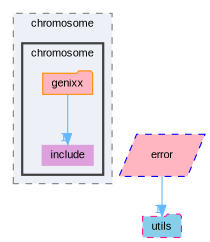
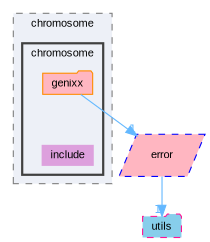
(68, 114) -> (96, 106)
